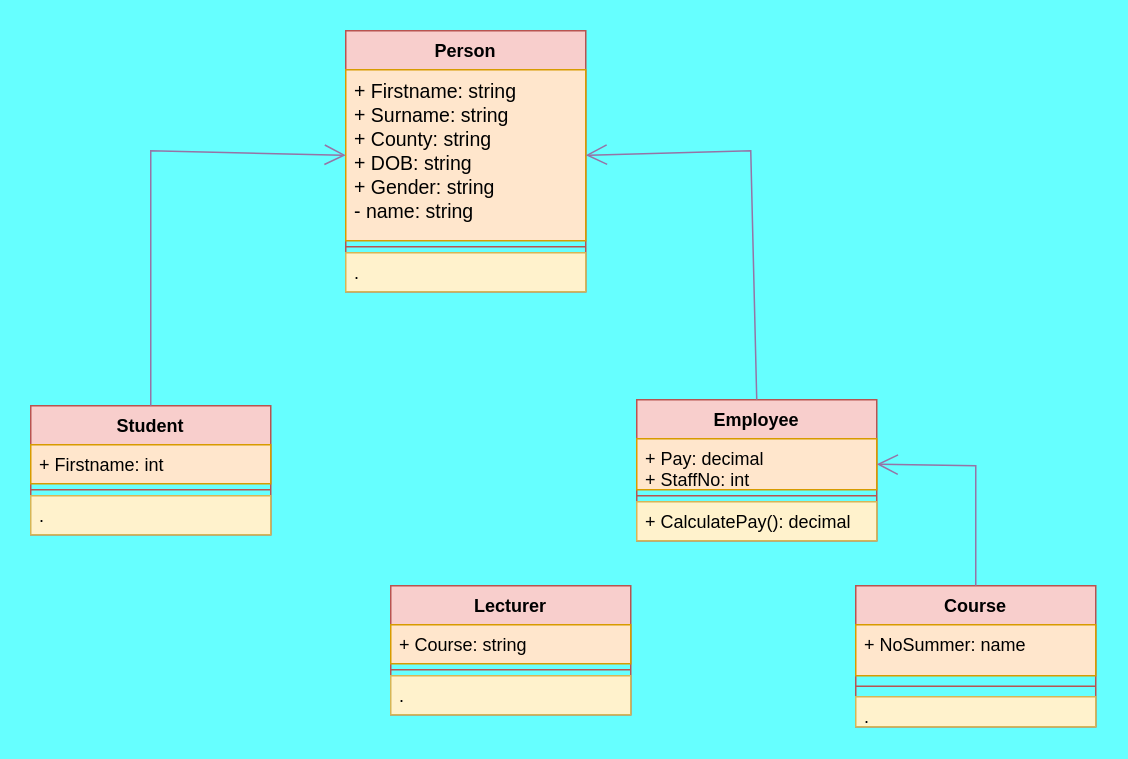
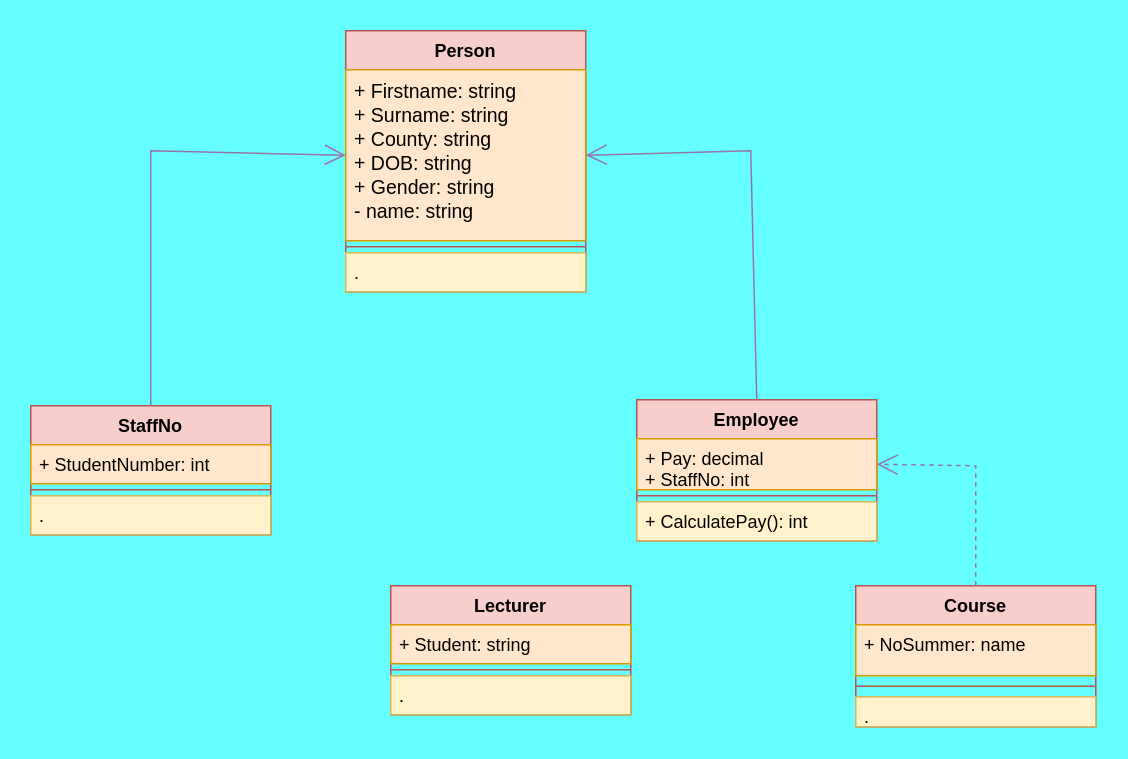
(150, 426) -> (150, 426)
(108, 465) -> (130, 465)
(976, 477) -> (976, 477)
(755, 522) -> (737, 522)
(470, 645) -> (475, 645)
